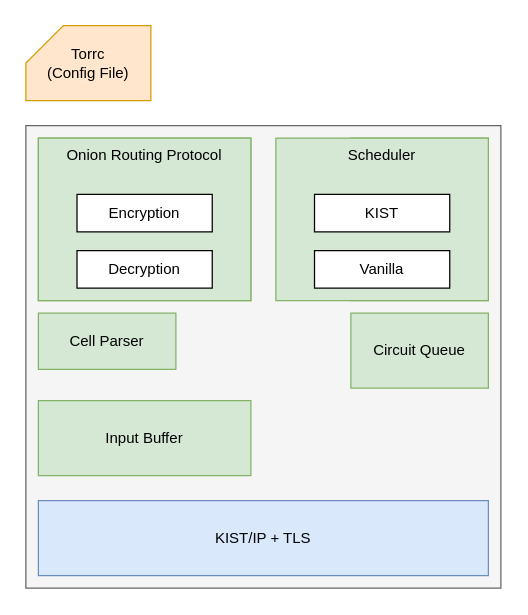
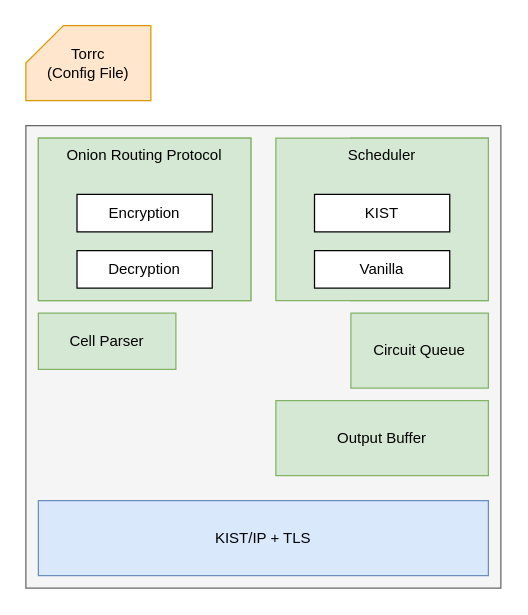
(144, 438) -> none
none -> (382, 438)
